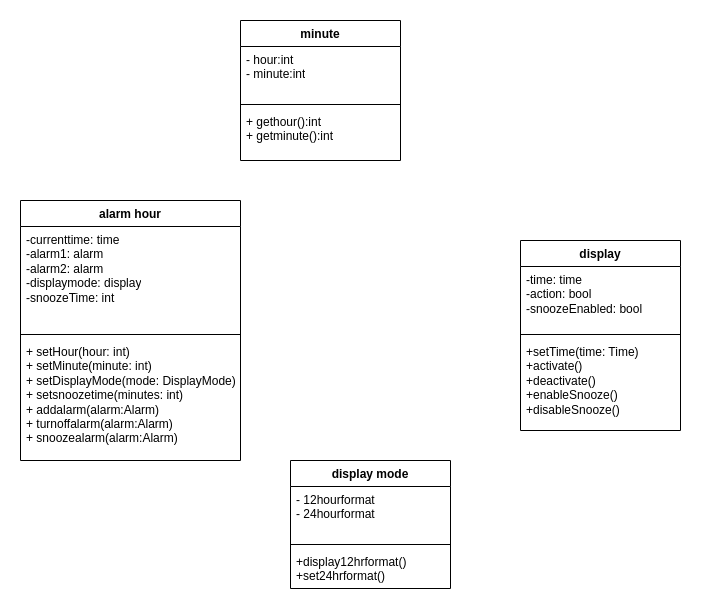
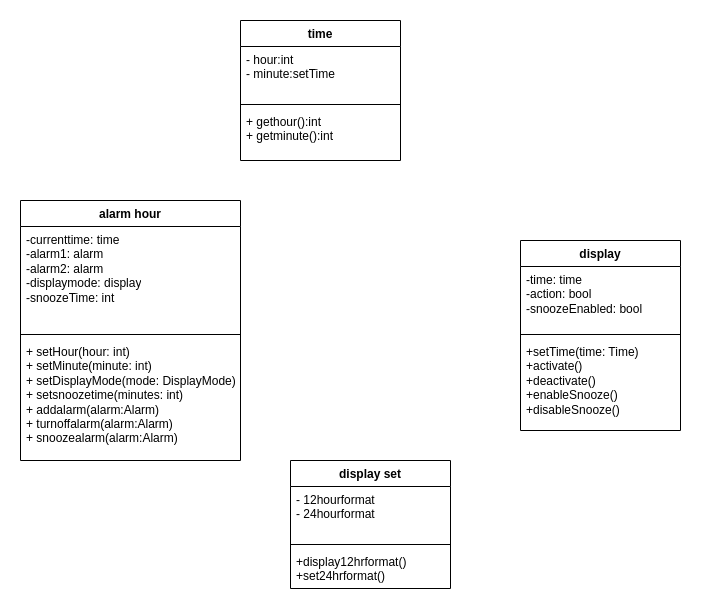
(321, 35) -> (321, 35)
(281, 68) -> (294, 68)
(371, 475) -> (371, 475)
